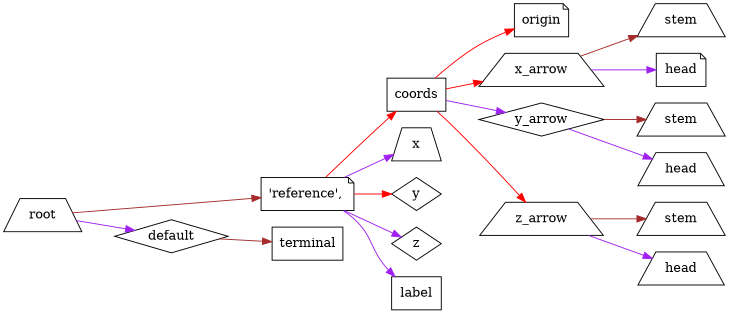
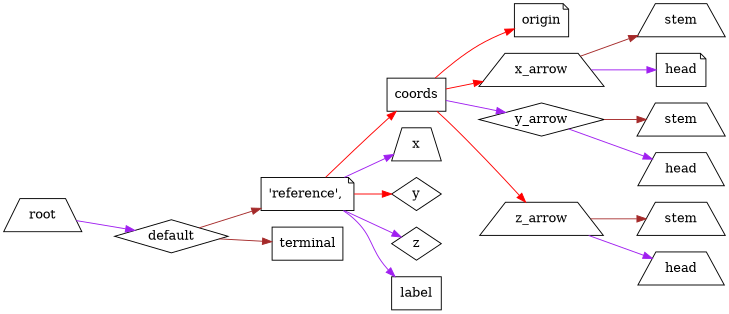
(162, 206) -> (226, 219)
